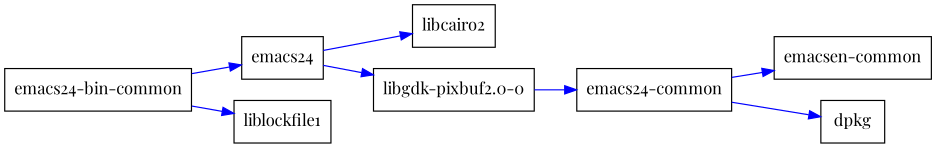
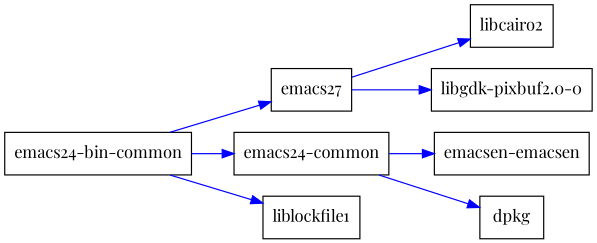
(282, 58) -> (311, 90)
(853, 58) -> (512, 154)
(549, 90) -> (207, 154)
